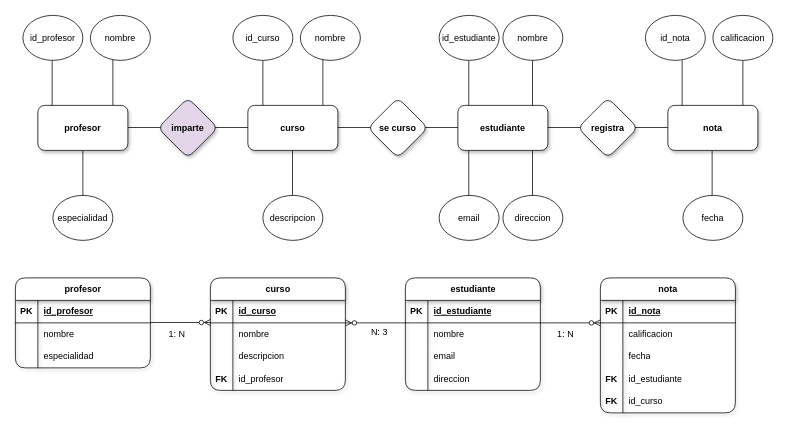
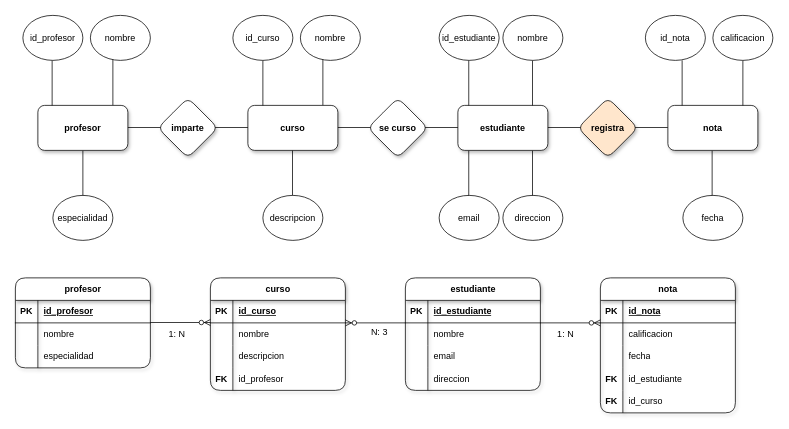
(188, 128) -> (188, 128)
(608, 128) -> (608, 128)
